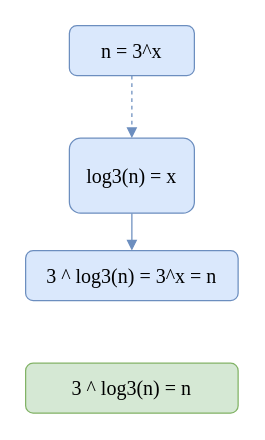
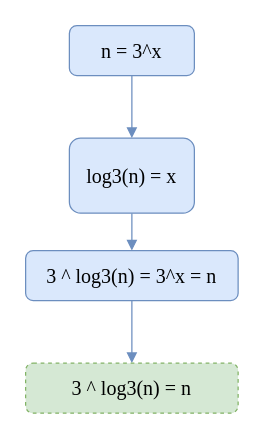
(132, 103) -> (132, 103)
none -> (132, 327)
(132, 388) -> (132, 388)
